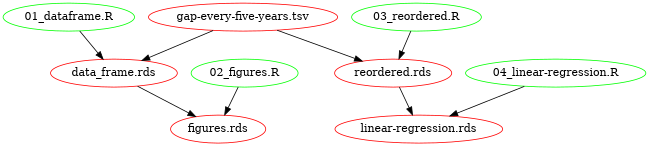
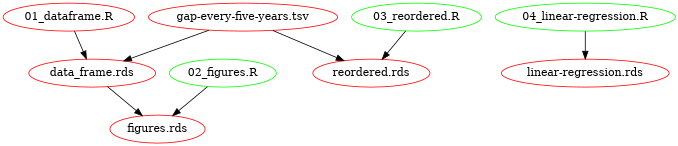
(69, 17) -> (69, 17)
(404, 97) -> none
